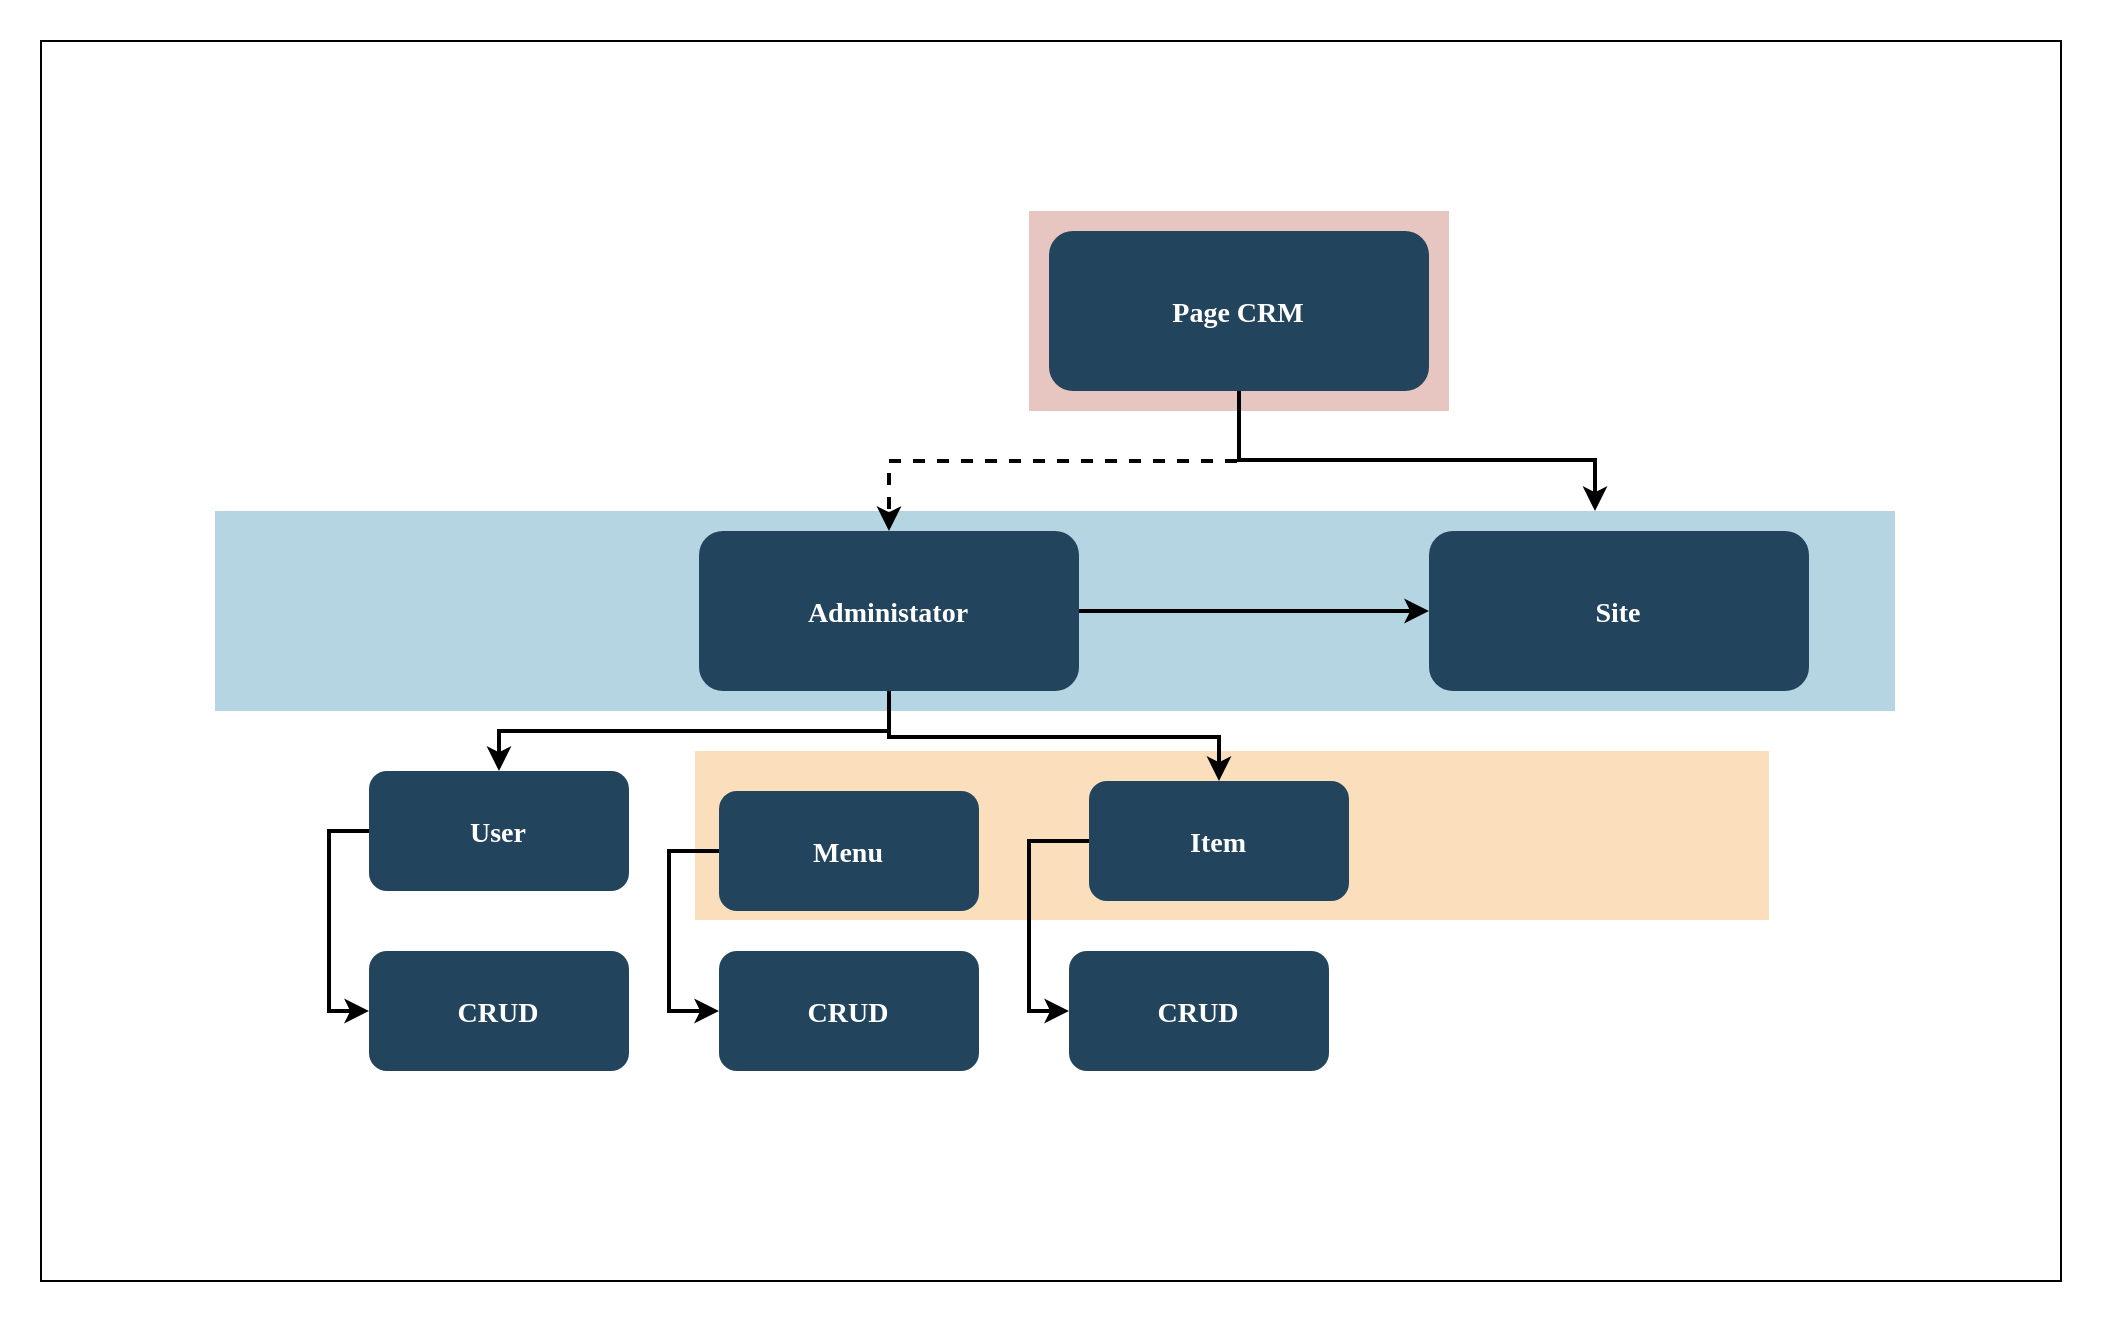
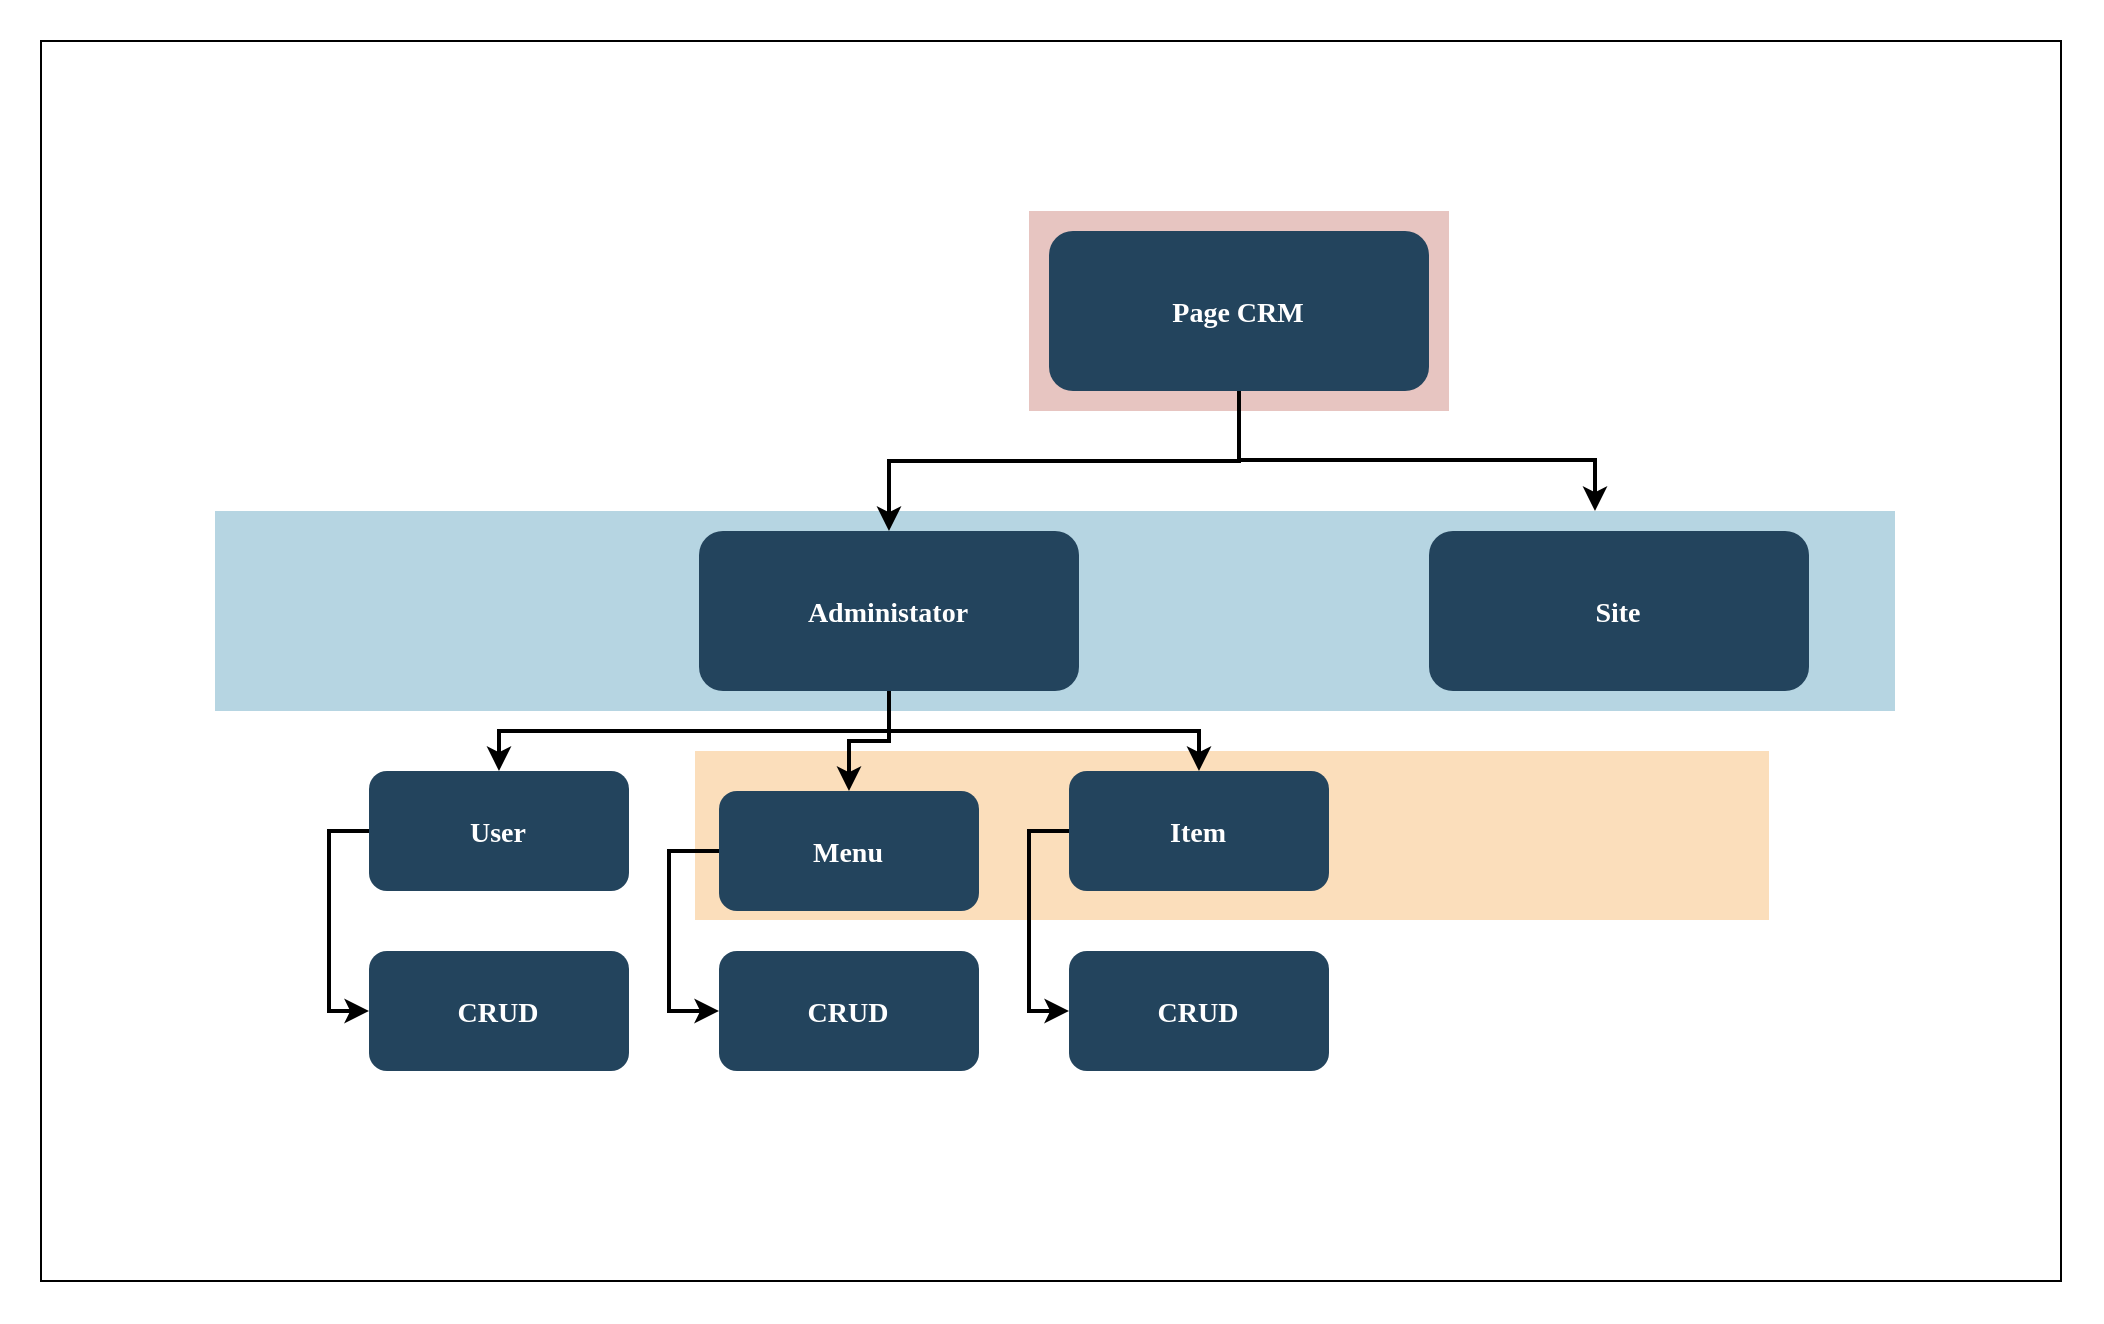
(892, 461) -> (892, 461)
(1245, 611) -> (853, 741)
(1219, 841) -> (1199, 831)
